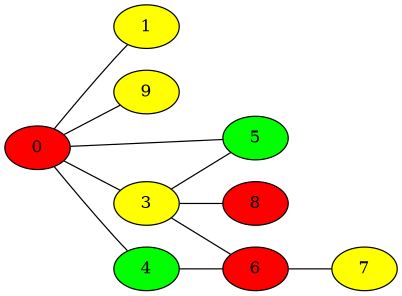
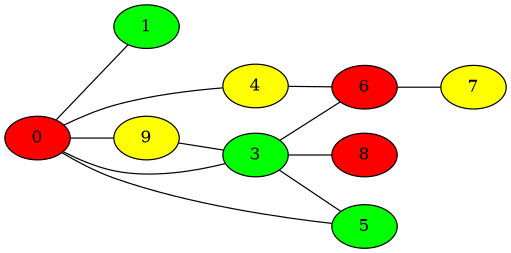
(147, 27) -> (147, 27)
none -> (201, 147)
(147, 203) -> (256, 155)
(147, 269) -> (256, 86)
